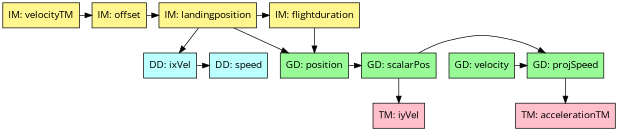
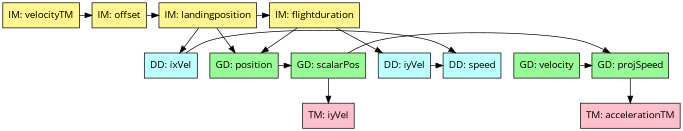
none -> (404, 66)
